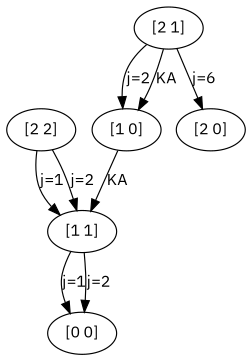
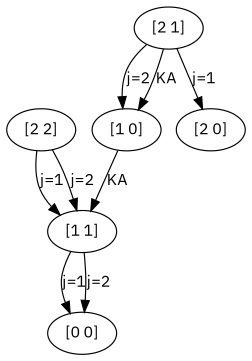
(204, 79) -> (204, 79)
